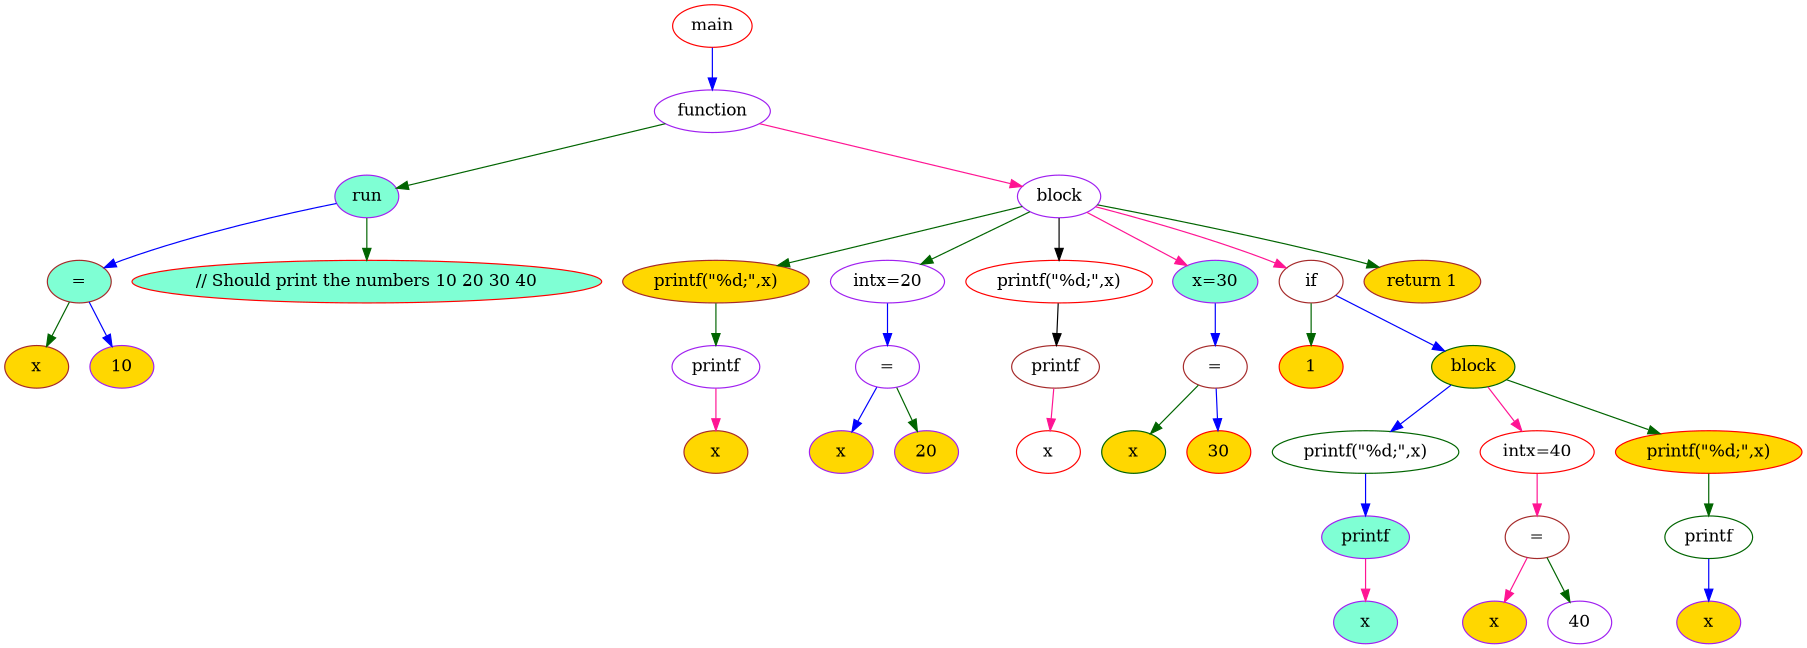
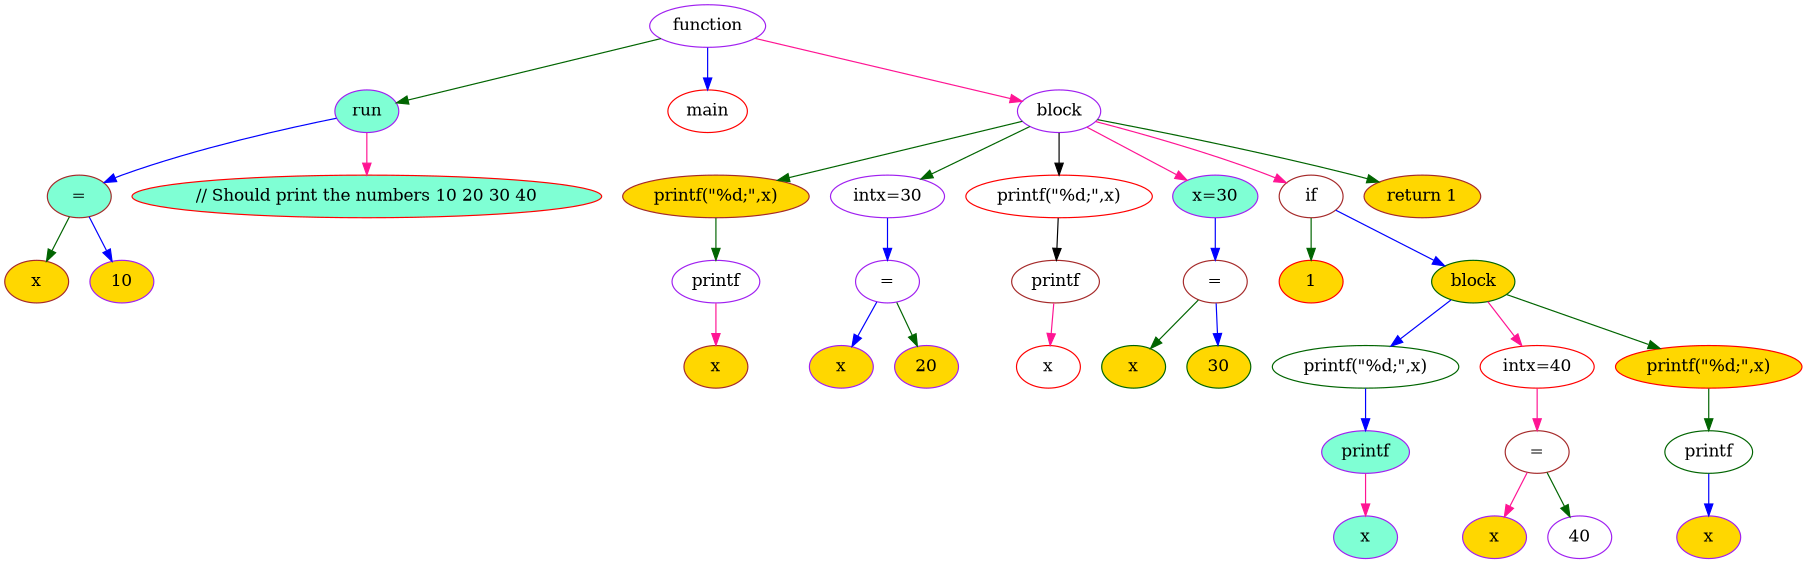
(712, 63) -> (708, 63)
(367, 233) -> (367, 148)
(888, 282) -> (888, 196)
(1219, 452) -> (1219, 367)
